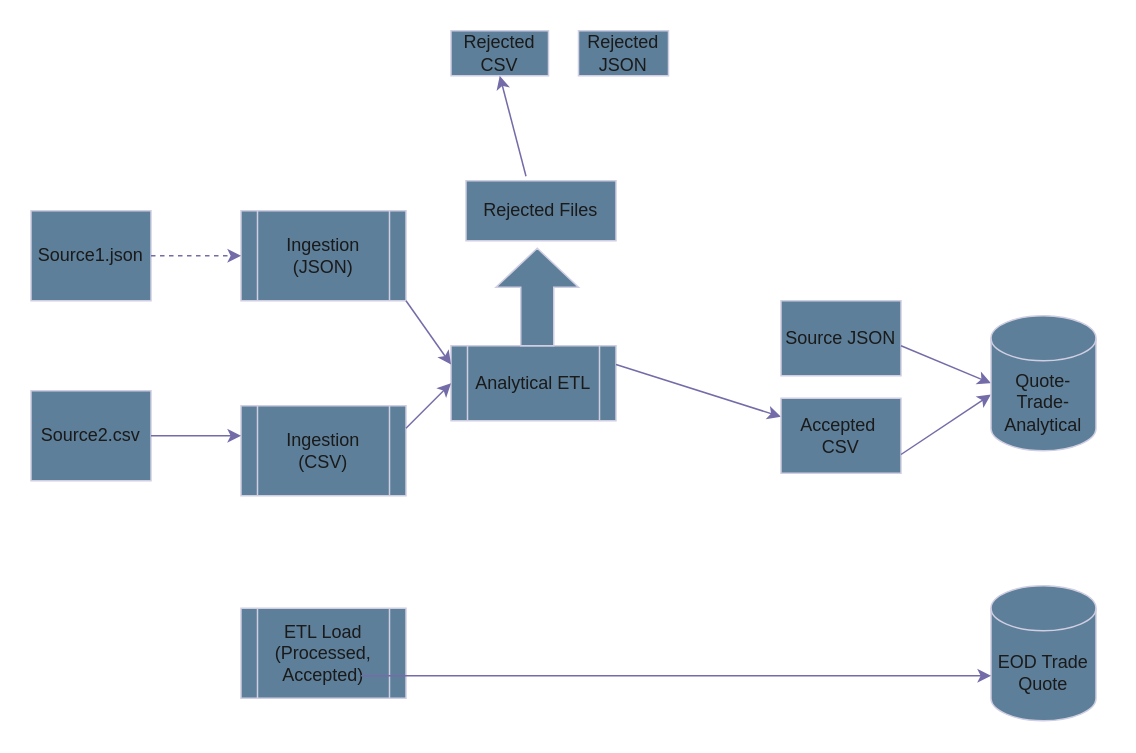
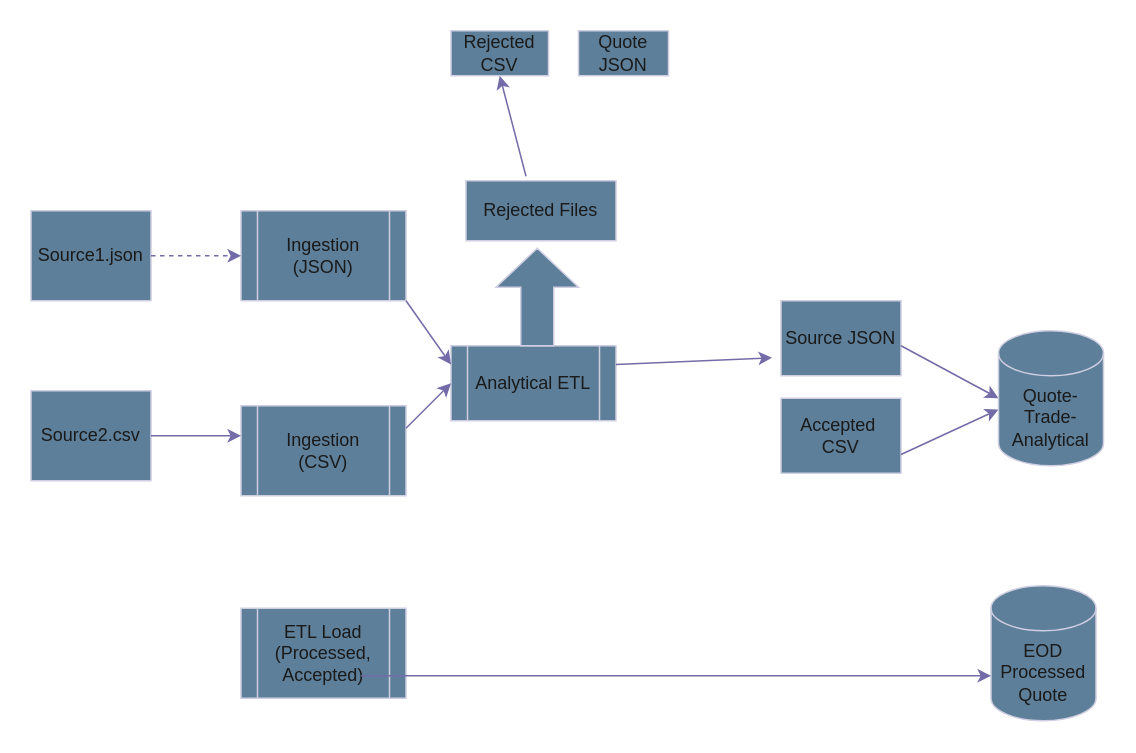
(623, 53) -> (623, 53)
(1043, 383) -> (1051, 398)
(693, 389) -> (689, 361)
(1043, 673) -> (1043, 673)
